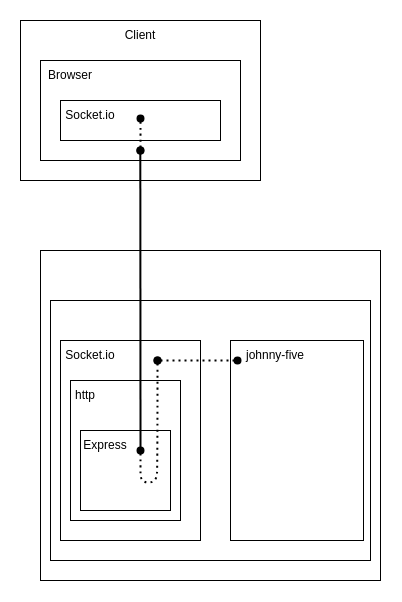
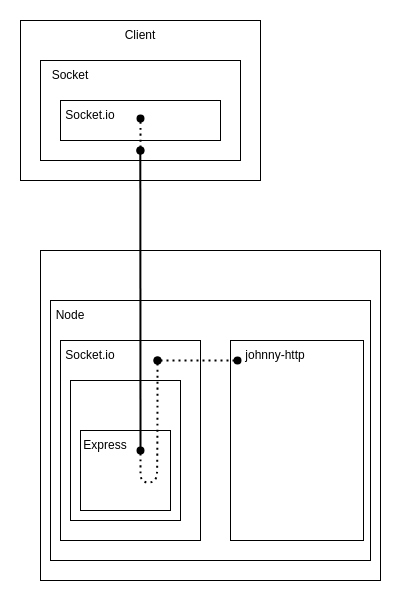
(71, 76) -> (71, 76)
none -> (71, 316)
(276, 356) -> (276, 356)
(86, 396) -> none
